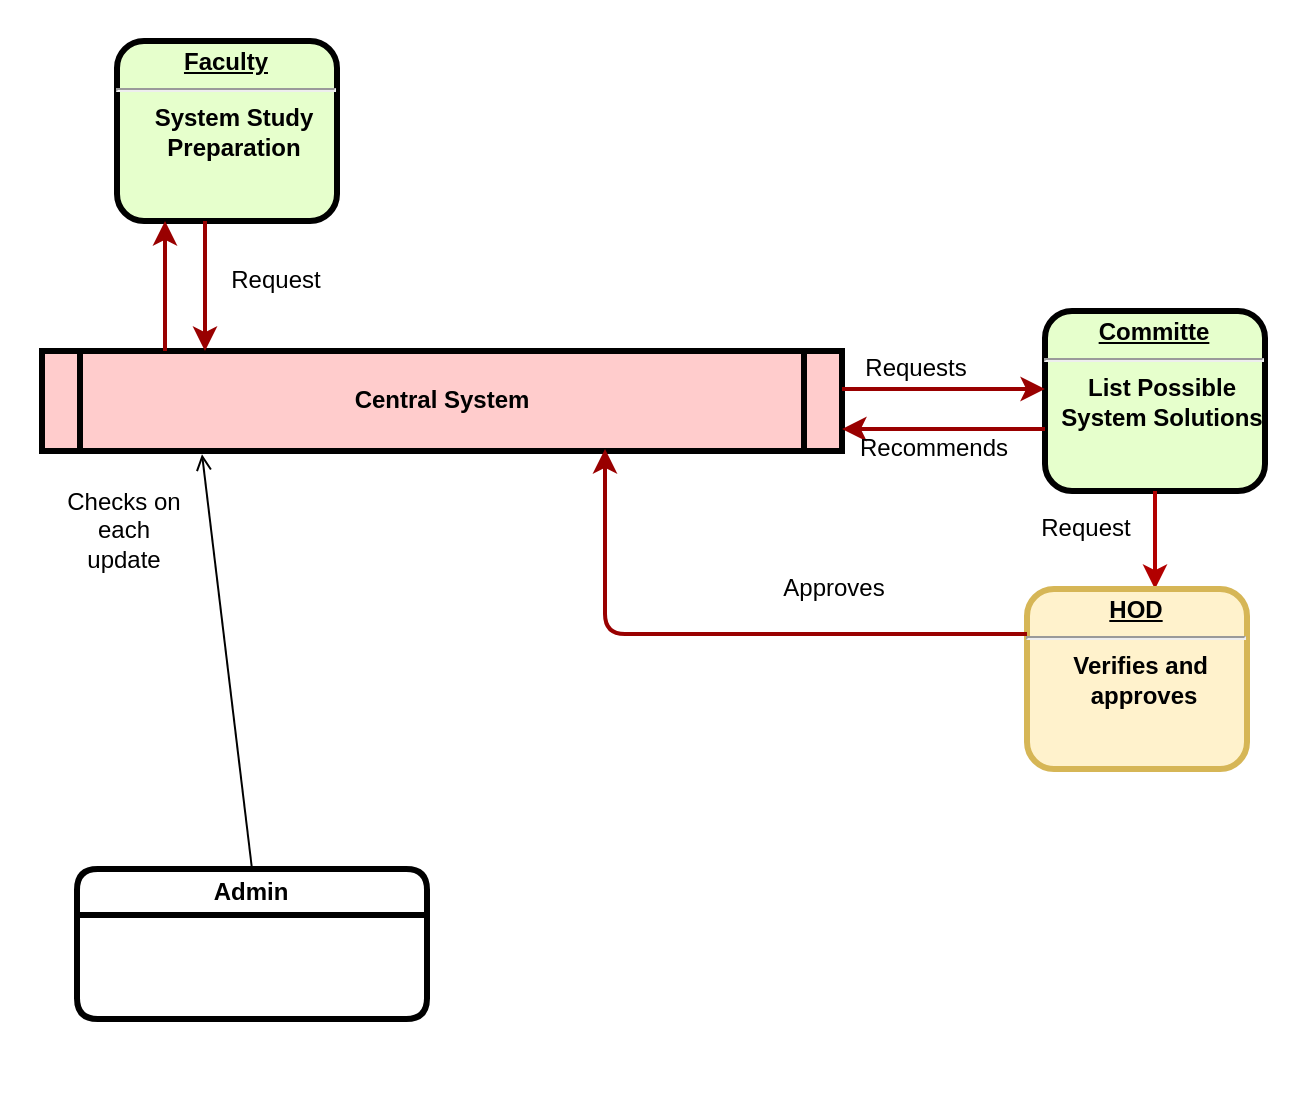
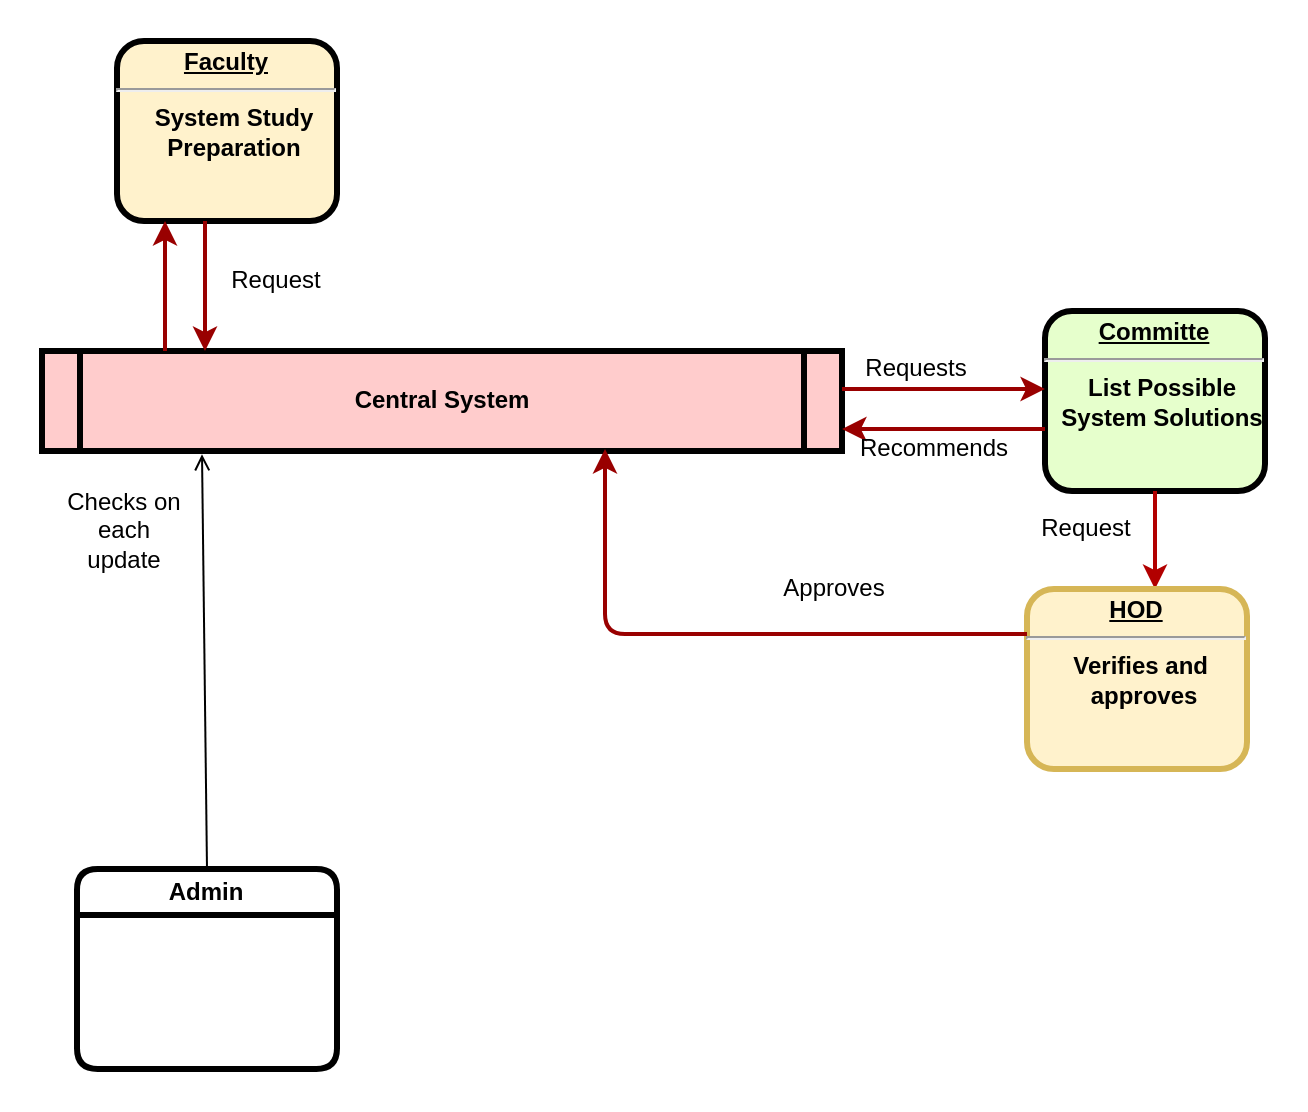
(227, 131) -> (227, 131)
(252, 944) -> (207, 969)
